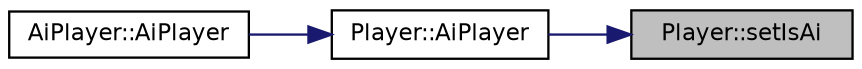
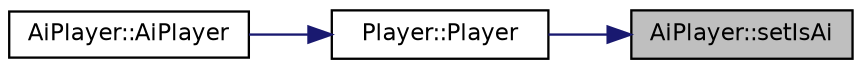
(440, 35) -> (440, 35)
(742, 35) -> (742, 35)
